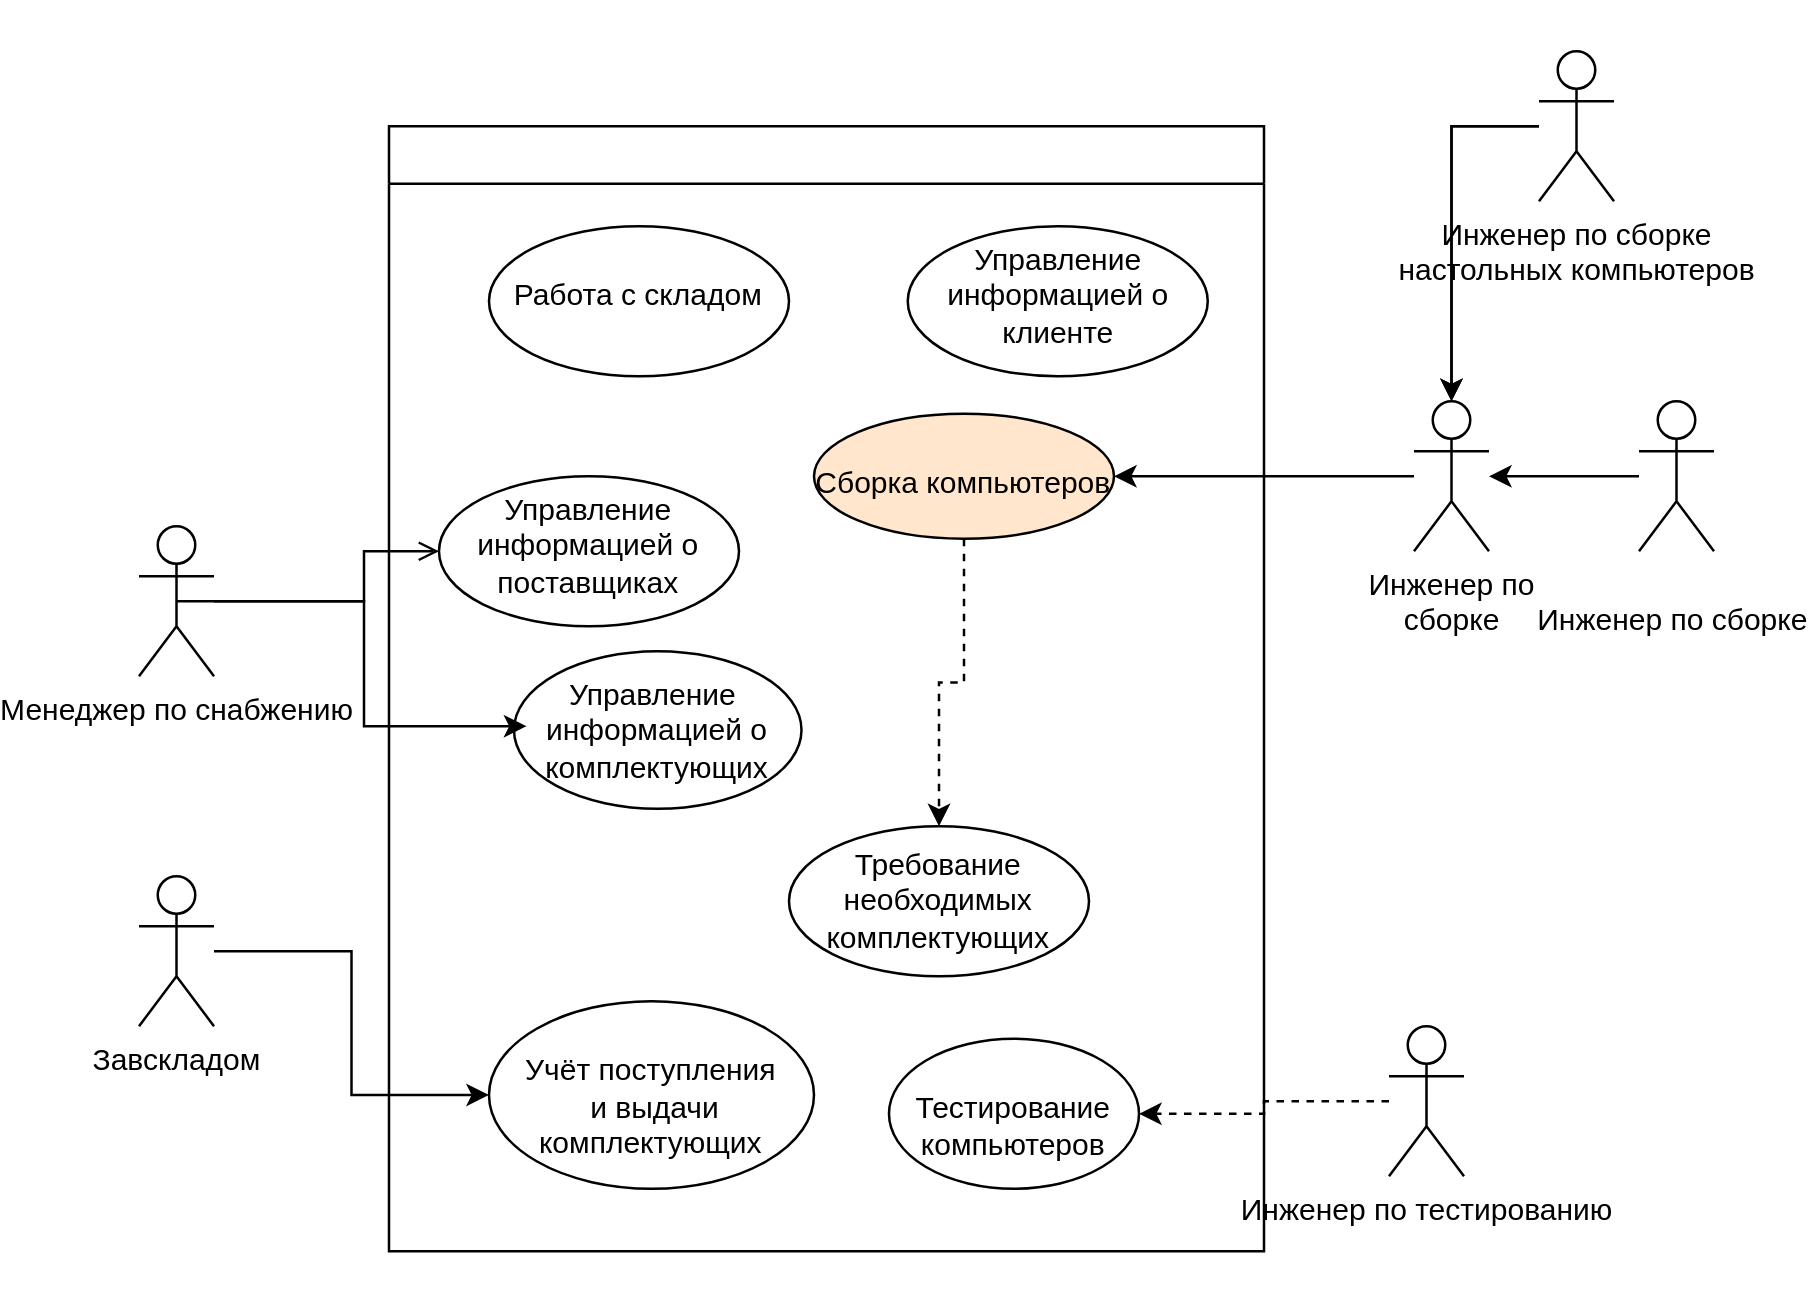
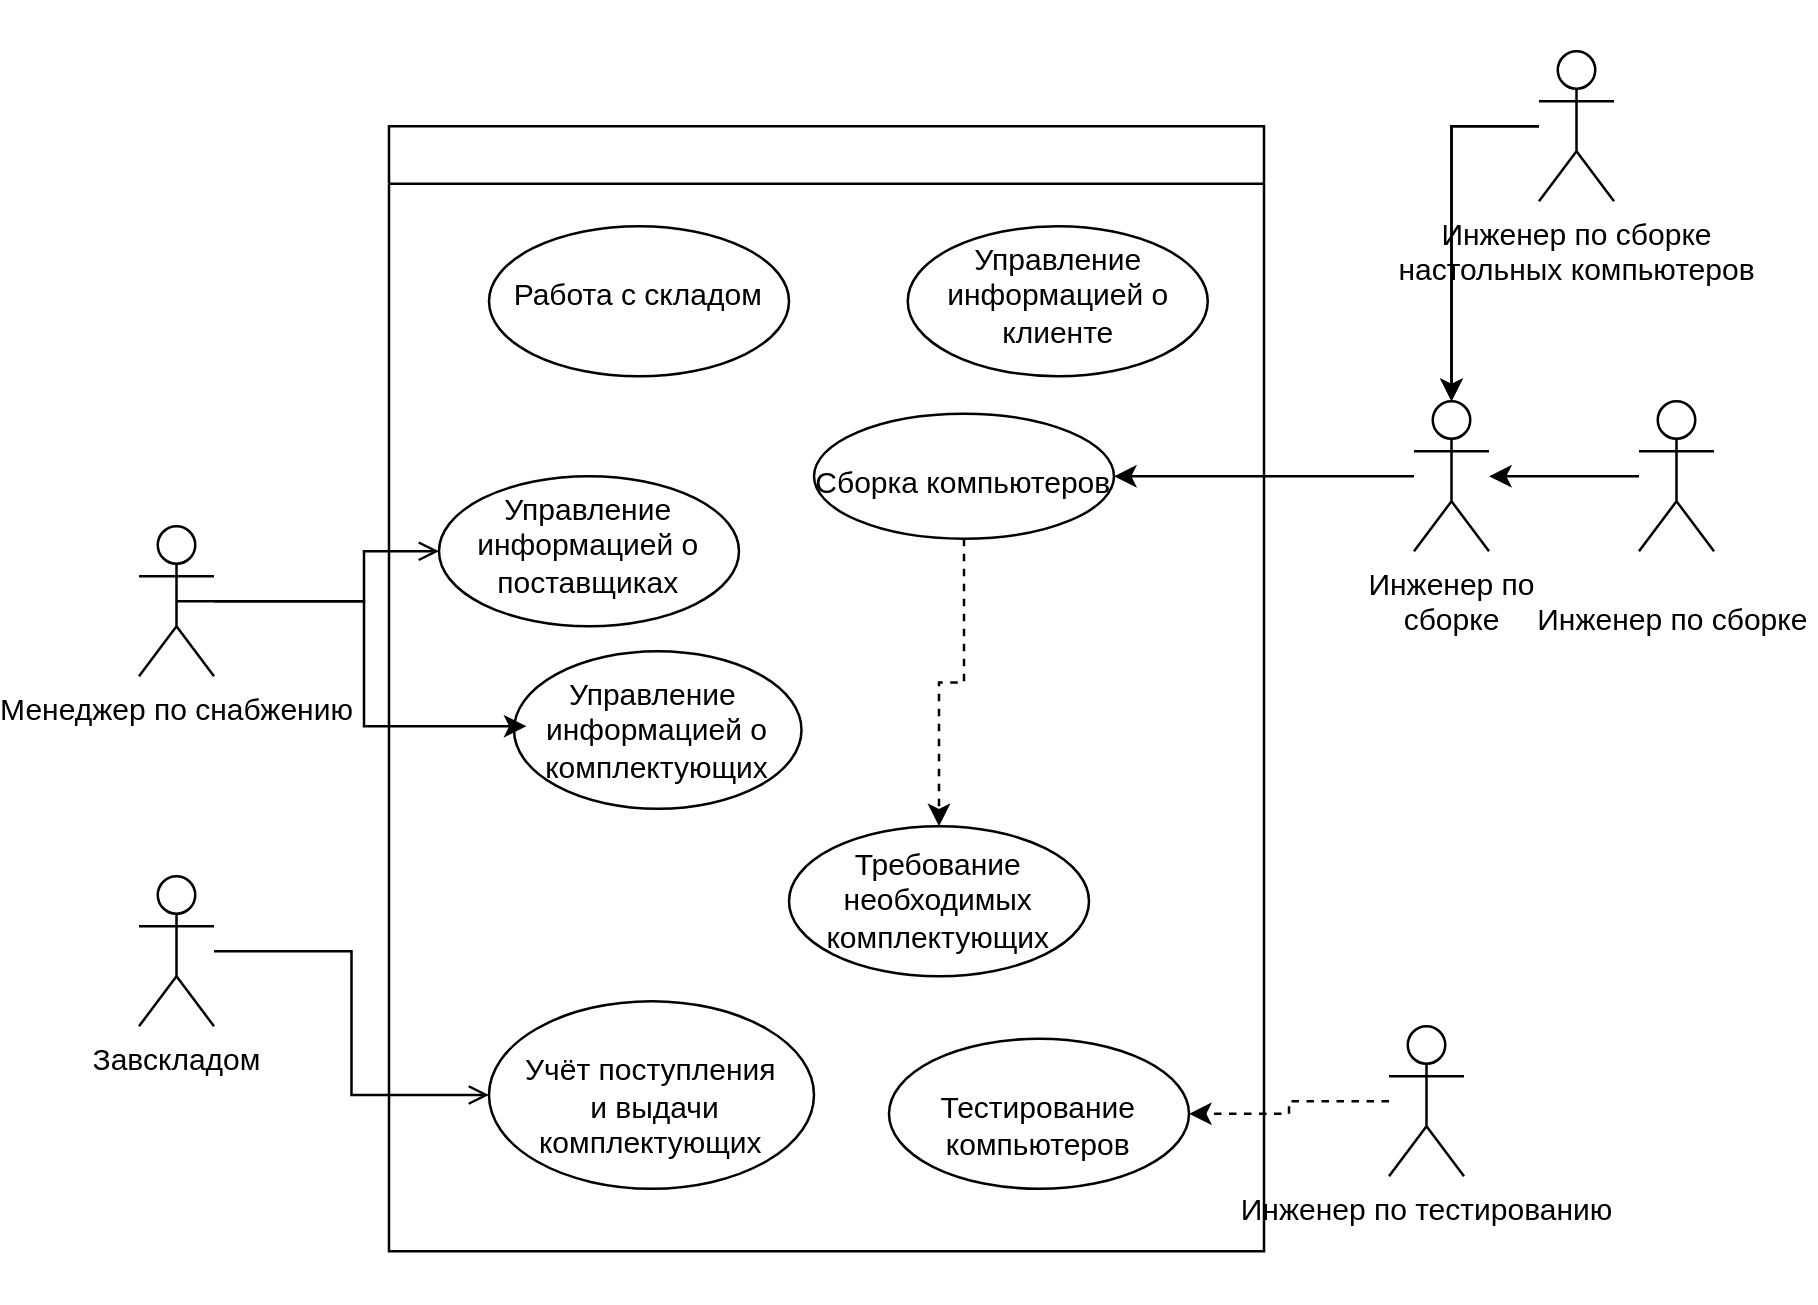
(964, 476) -> (964, 476)
(470, 1095) -> (474, 1095)
(1014, 1114) -> (1039, 1114)
